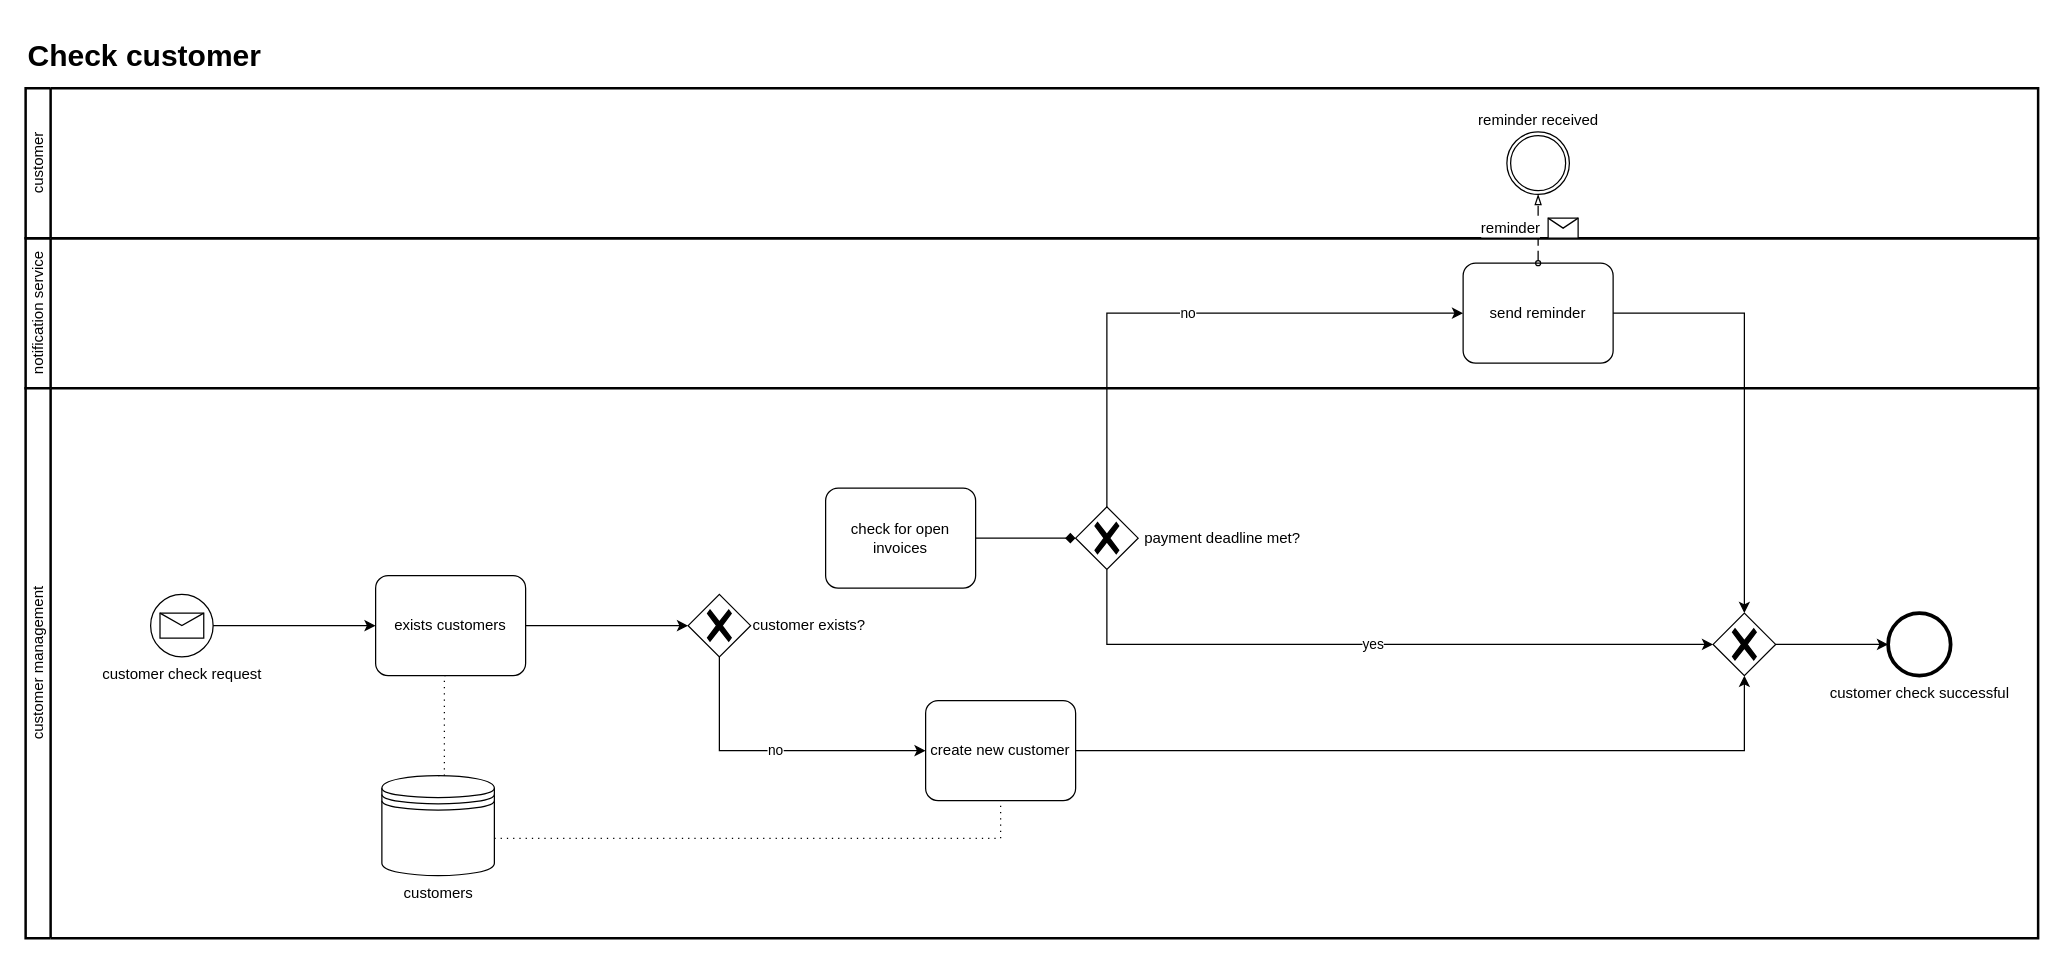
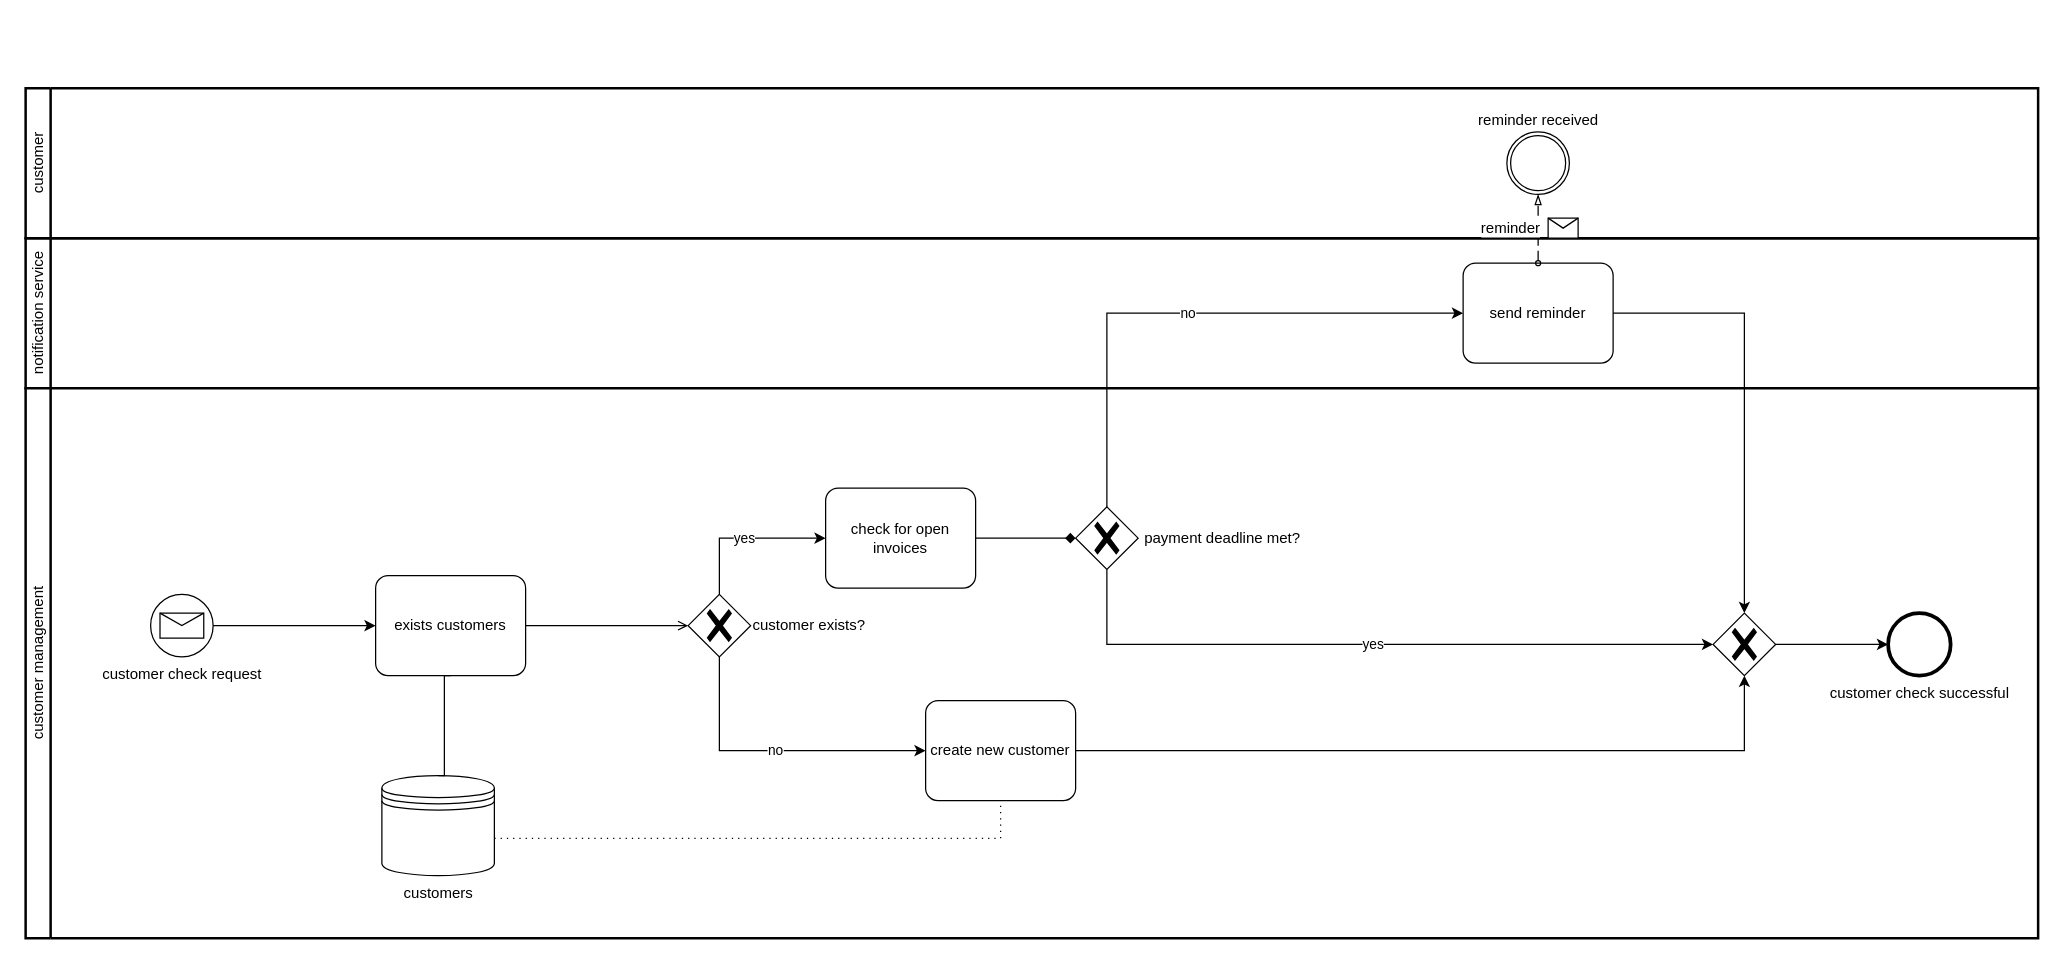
(219, 57) -> none
none -> (740, 538)
(678, 626) -> (680, 626)
(444, 725) -> (444, 725)
